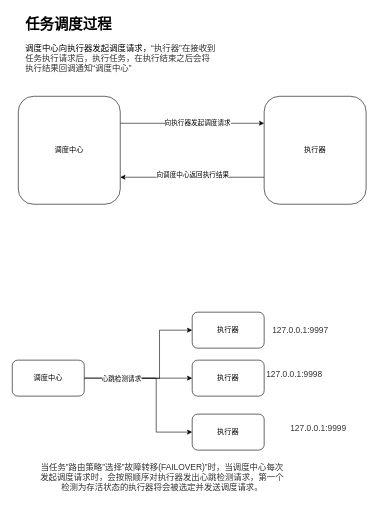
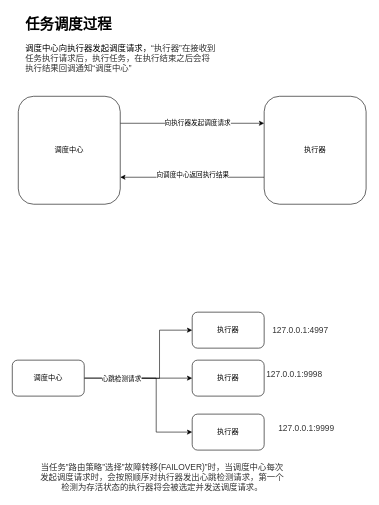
(301, 330) -> (301, 330)
(318, 428) -> (306, 428)
